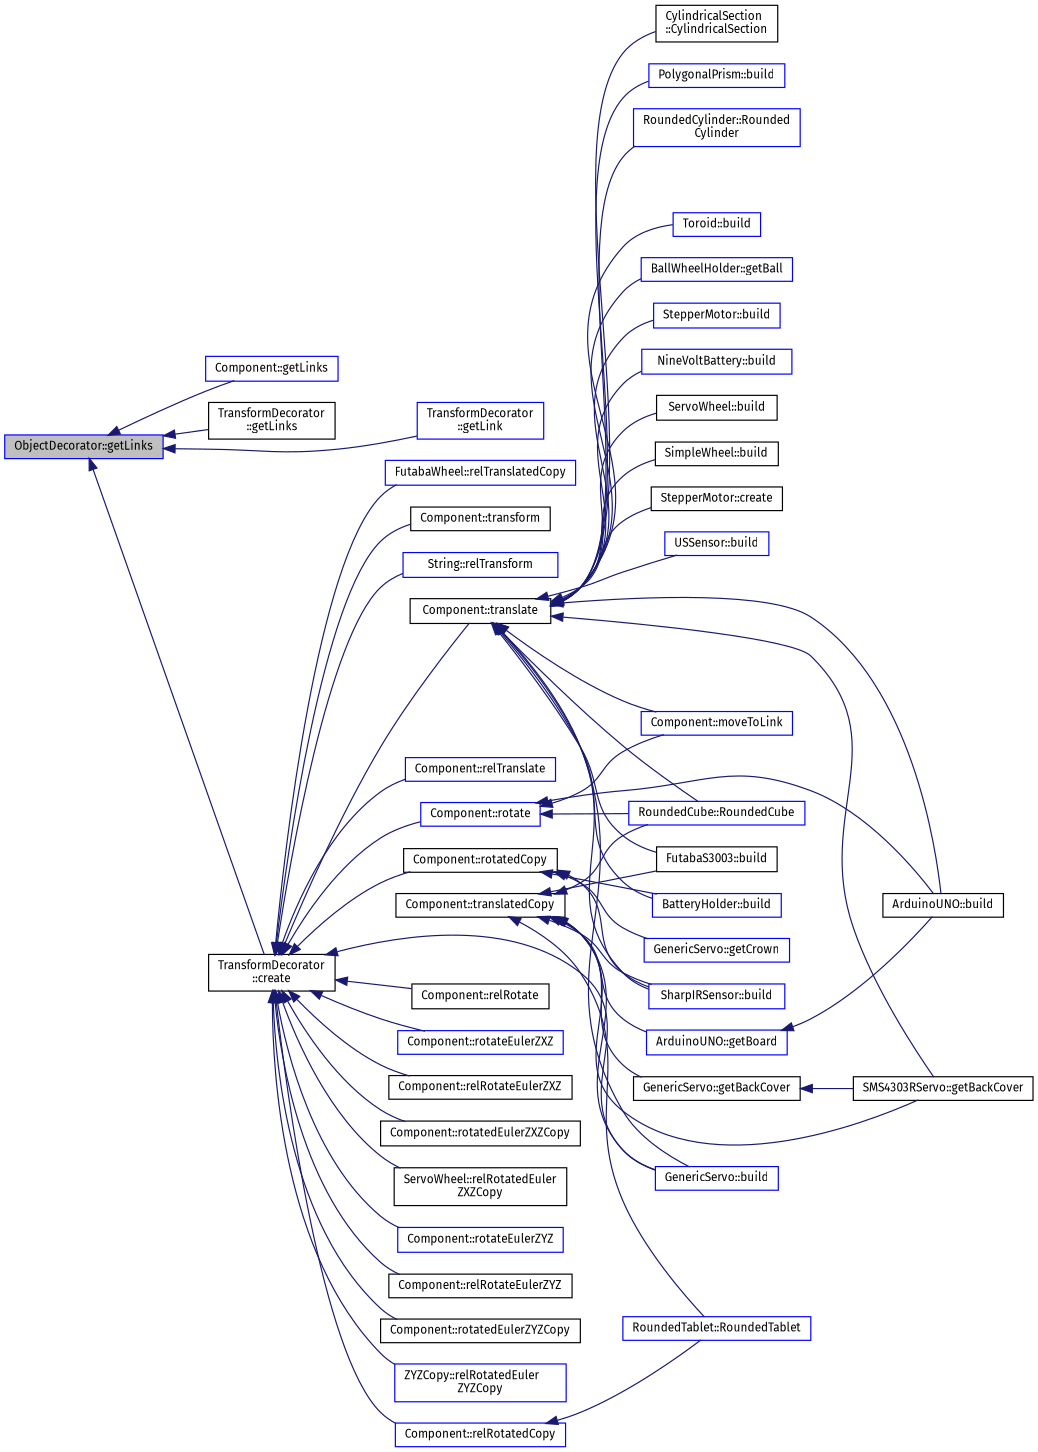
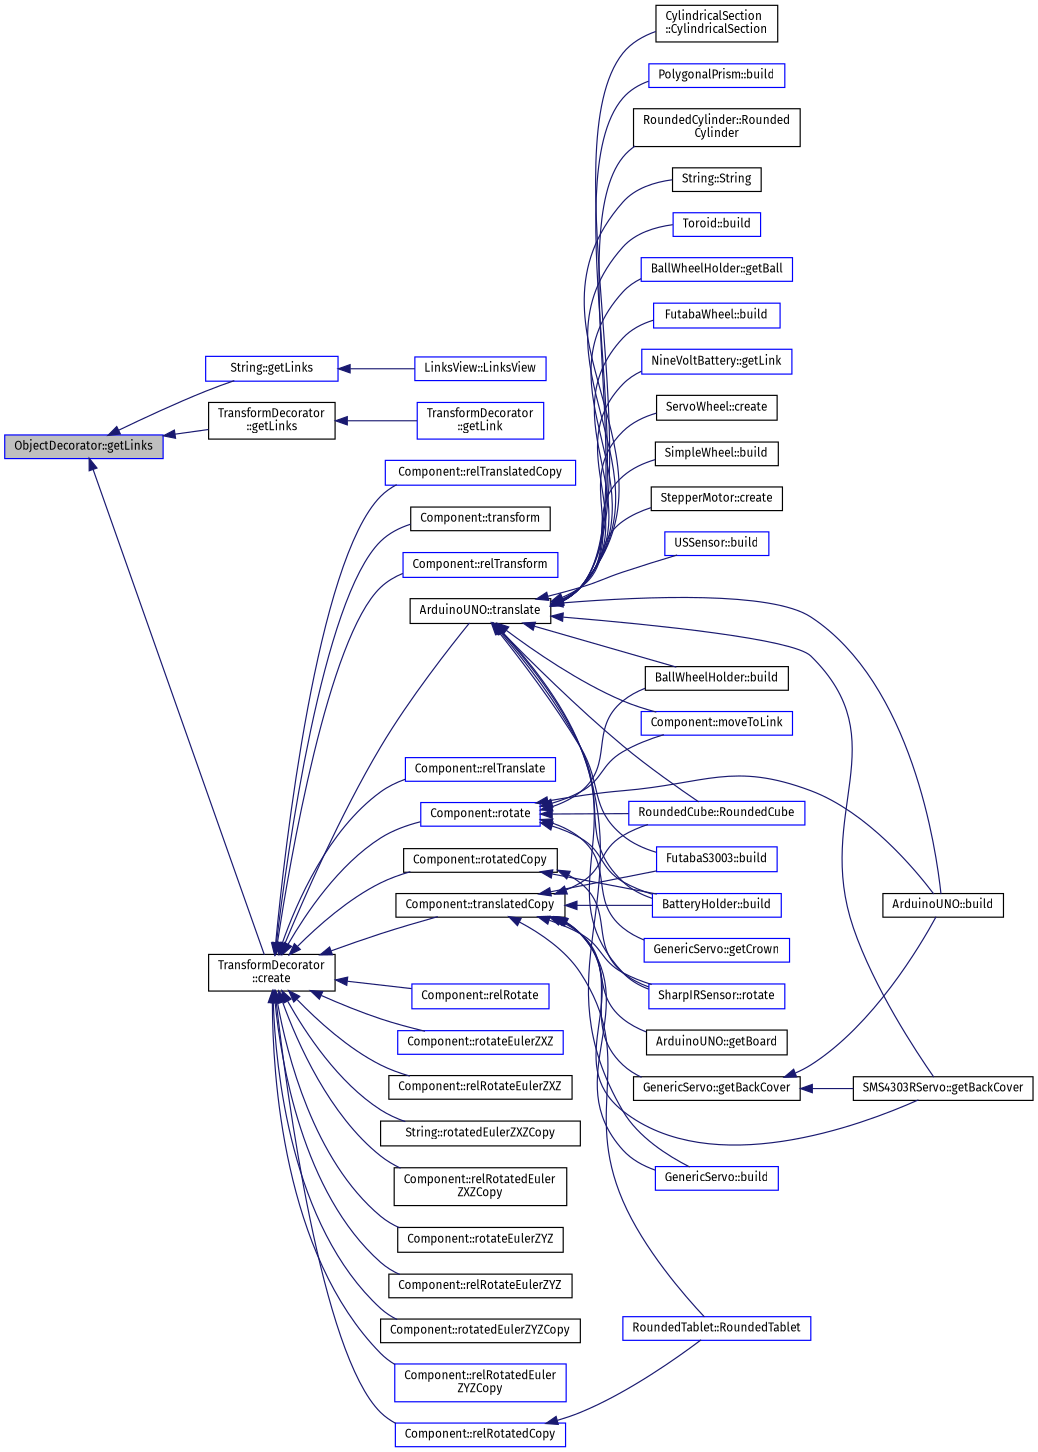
(717, 128) -> (717, 128)
none -> (717, 180)
(717, 316) -> (717, 316)
(717, 362) -> (717, 362)
(272, 369) -> (272, 369)
none -> (480, 369)
(717, 408) -> (717, 408)
(297, 452) -> (382, 421)
(480, 473) -> (480, 473)
(480, 565) -> (480, 565)
(480, 611) -> (480, 611)
none -> (717, 678)
(717, 859) -> (717, 859)
none -> (602, 860)
none -> (615, 905)
(608, 915) -> (611, 913)
(560, 960) -> (384, 933)
(865, 982) -> (876, 1005)
(480, 996) -> (480, 996)
(717, 996) -> (717, 996)
(717, 1042) -> (717, 1042)
(480, 1133) -> (480, 1133)
(480, 1187) -> (480, 1187)
(480, 1240) -> (480, 1240)
(480, 1383) -> (480, 1383)
